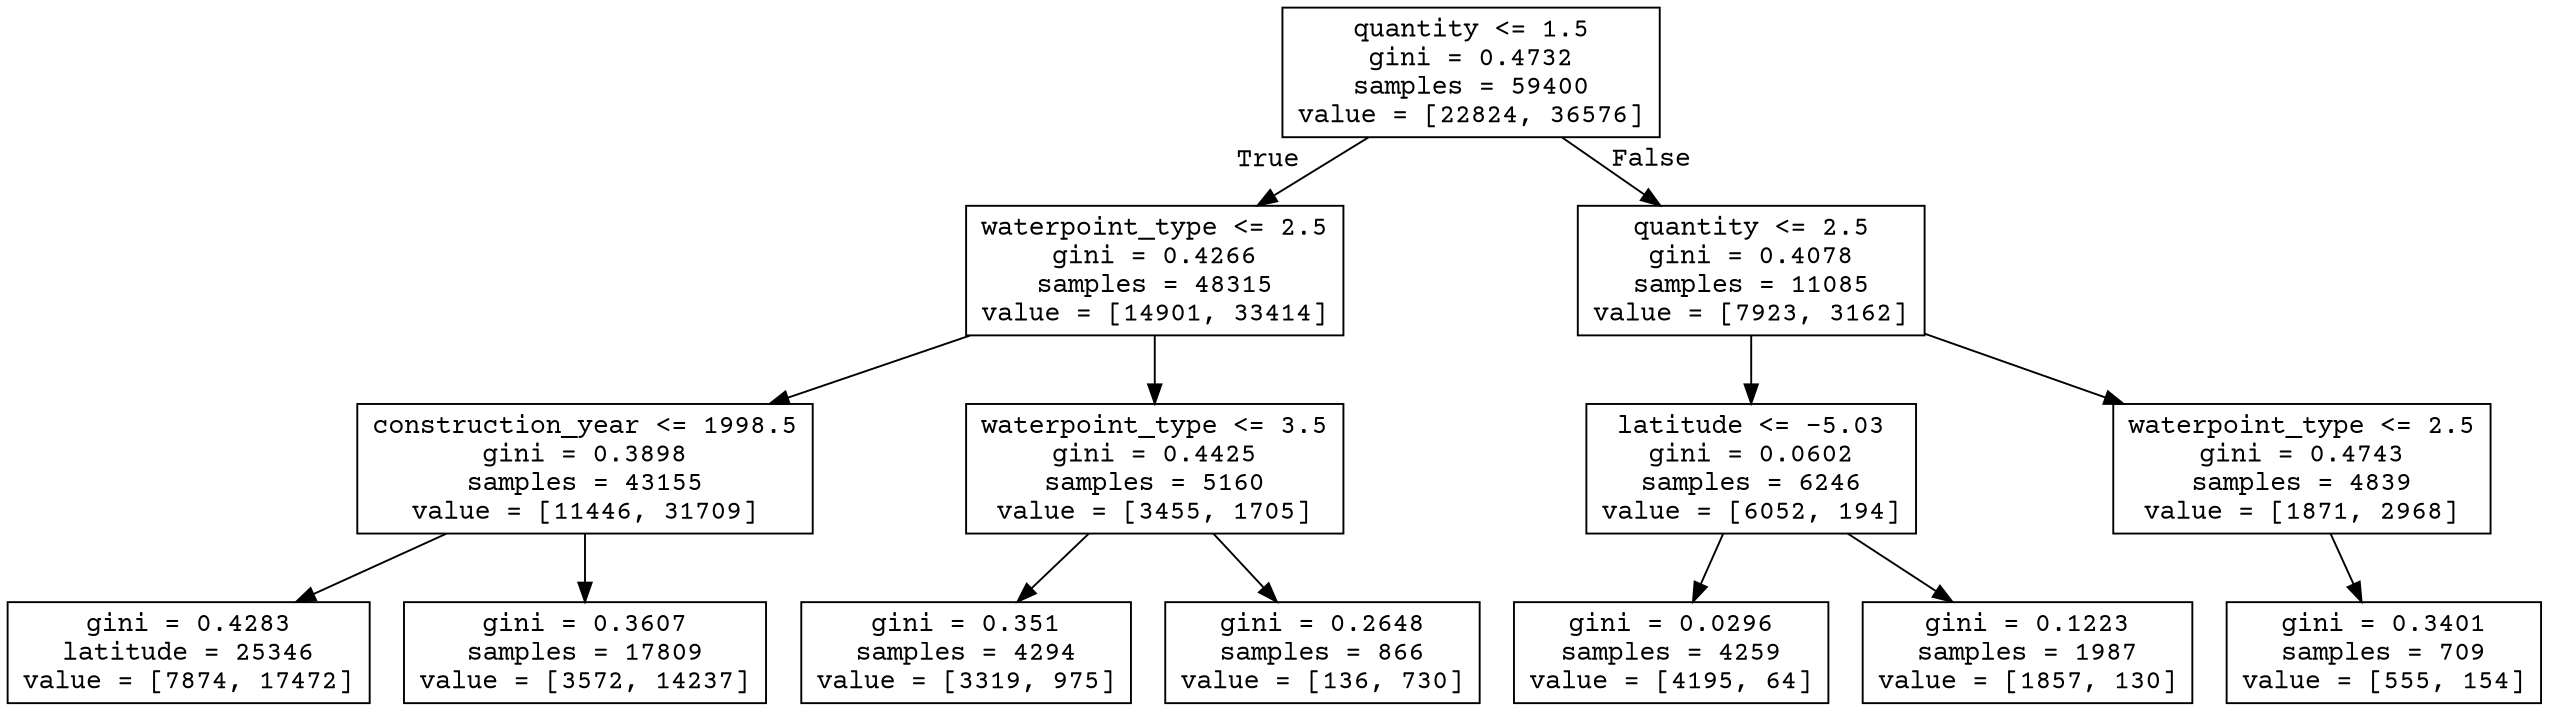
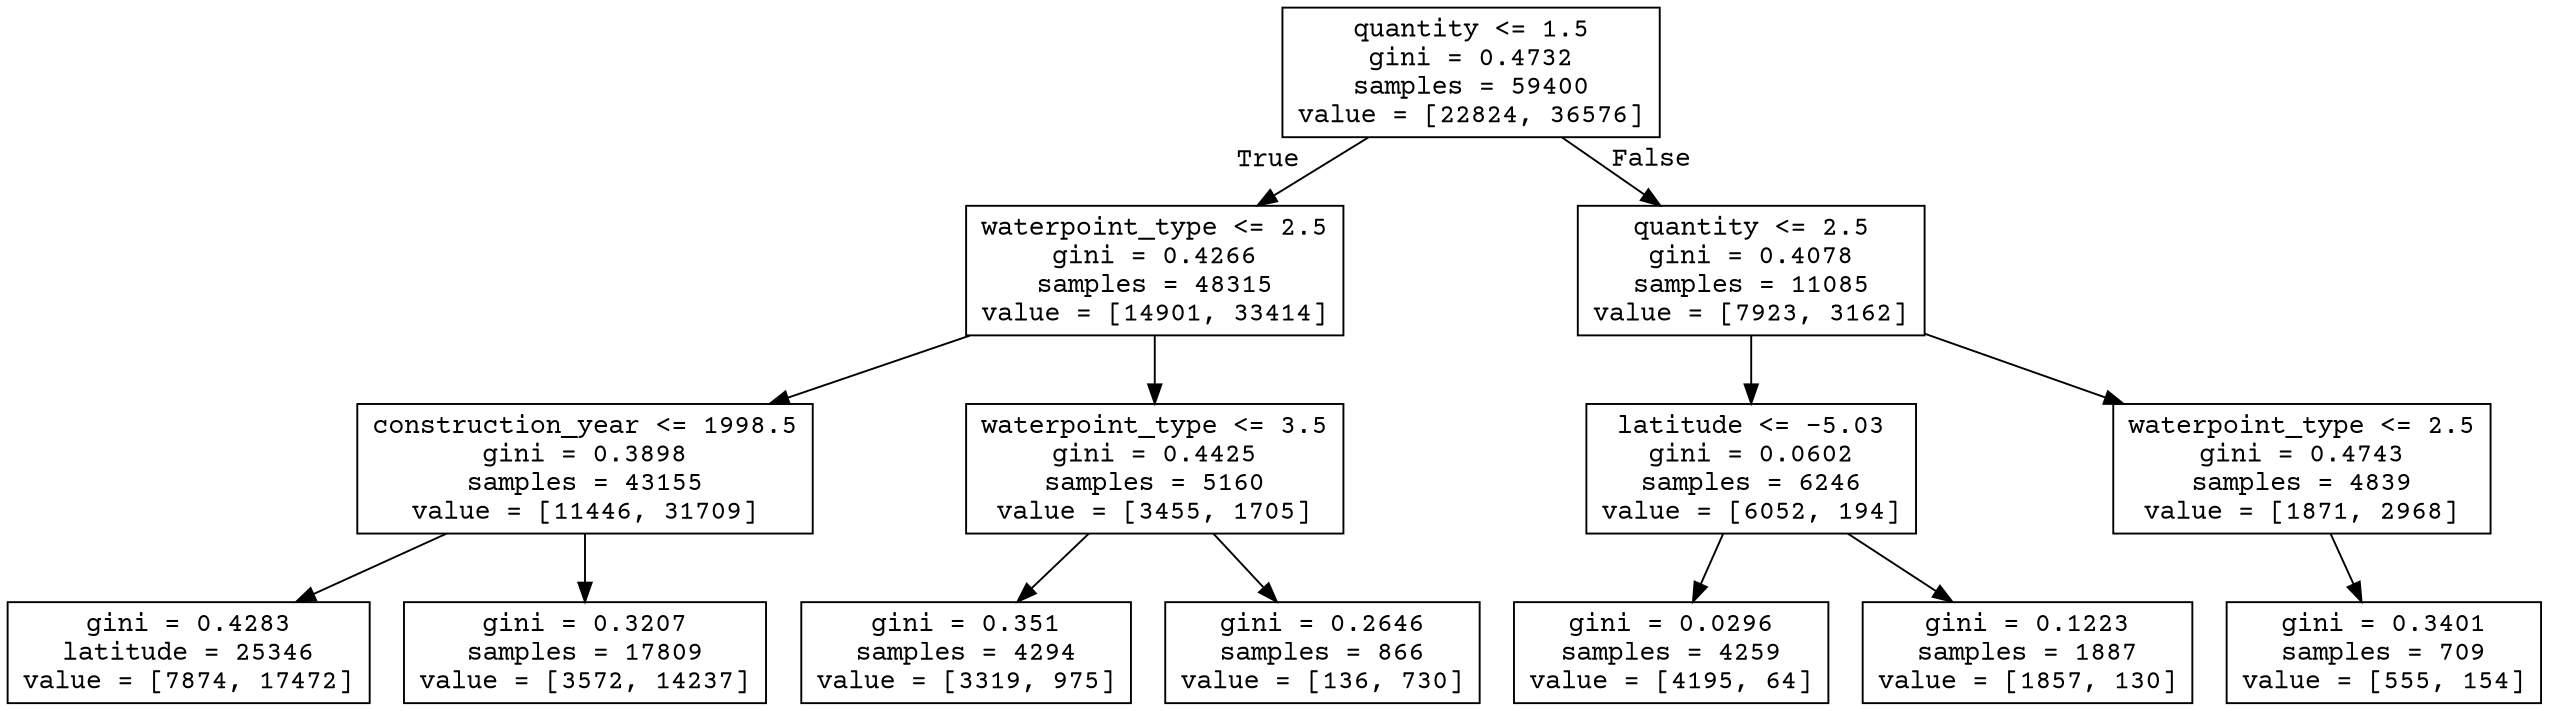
(585, 653) -> (585, 653)
(1322, 653) -> (1322, 653)
(2028, 653) -> (2028, 653)
